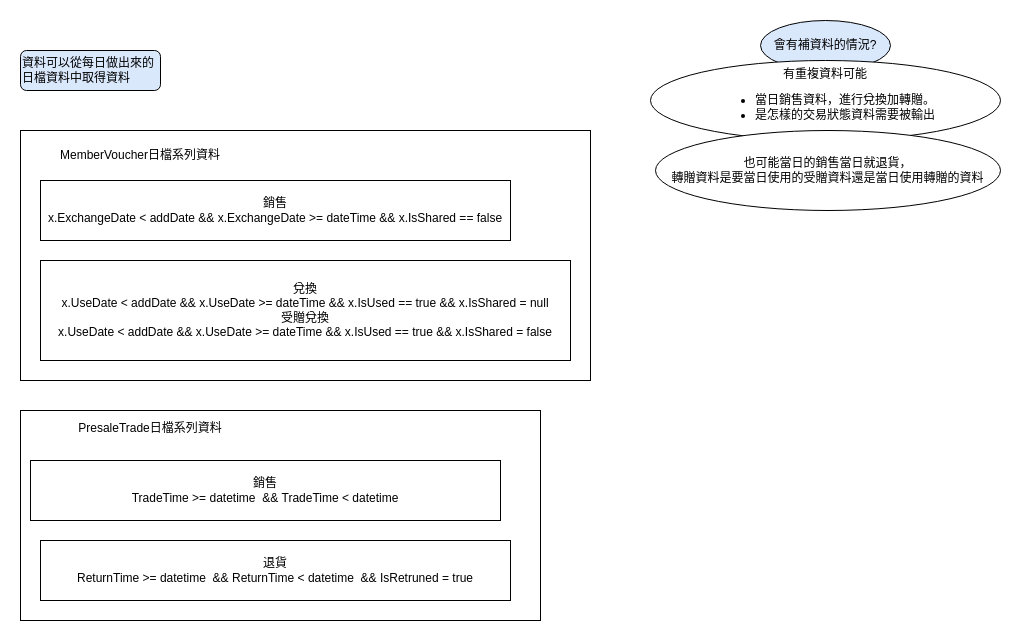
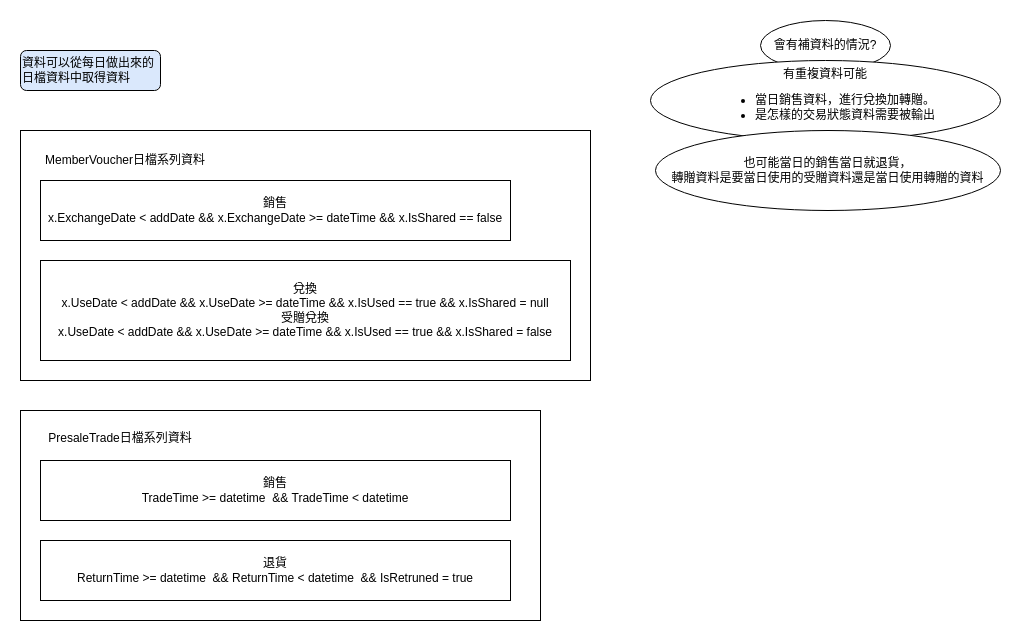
(826, 46) -> (826, 46)
(141, 156) -> (126, 161)
(151, 428) -> (121, 438)
(266, 491) -> (276, 491)
